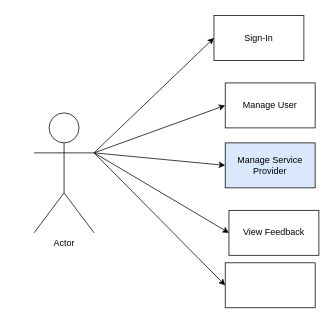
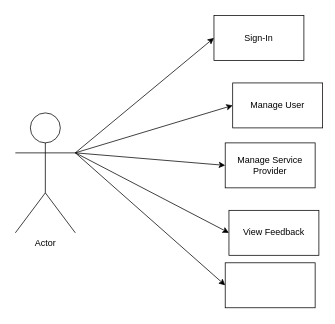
(270, 105) -> (278, 105)
(270, 165) -> (270, 165)
(64, 173) -> (45, 173)
